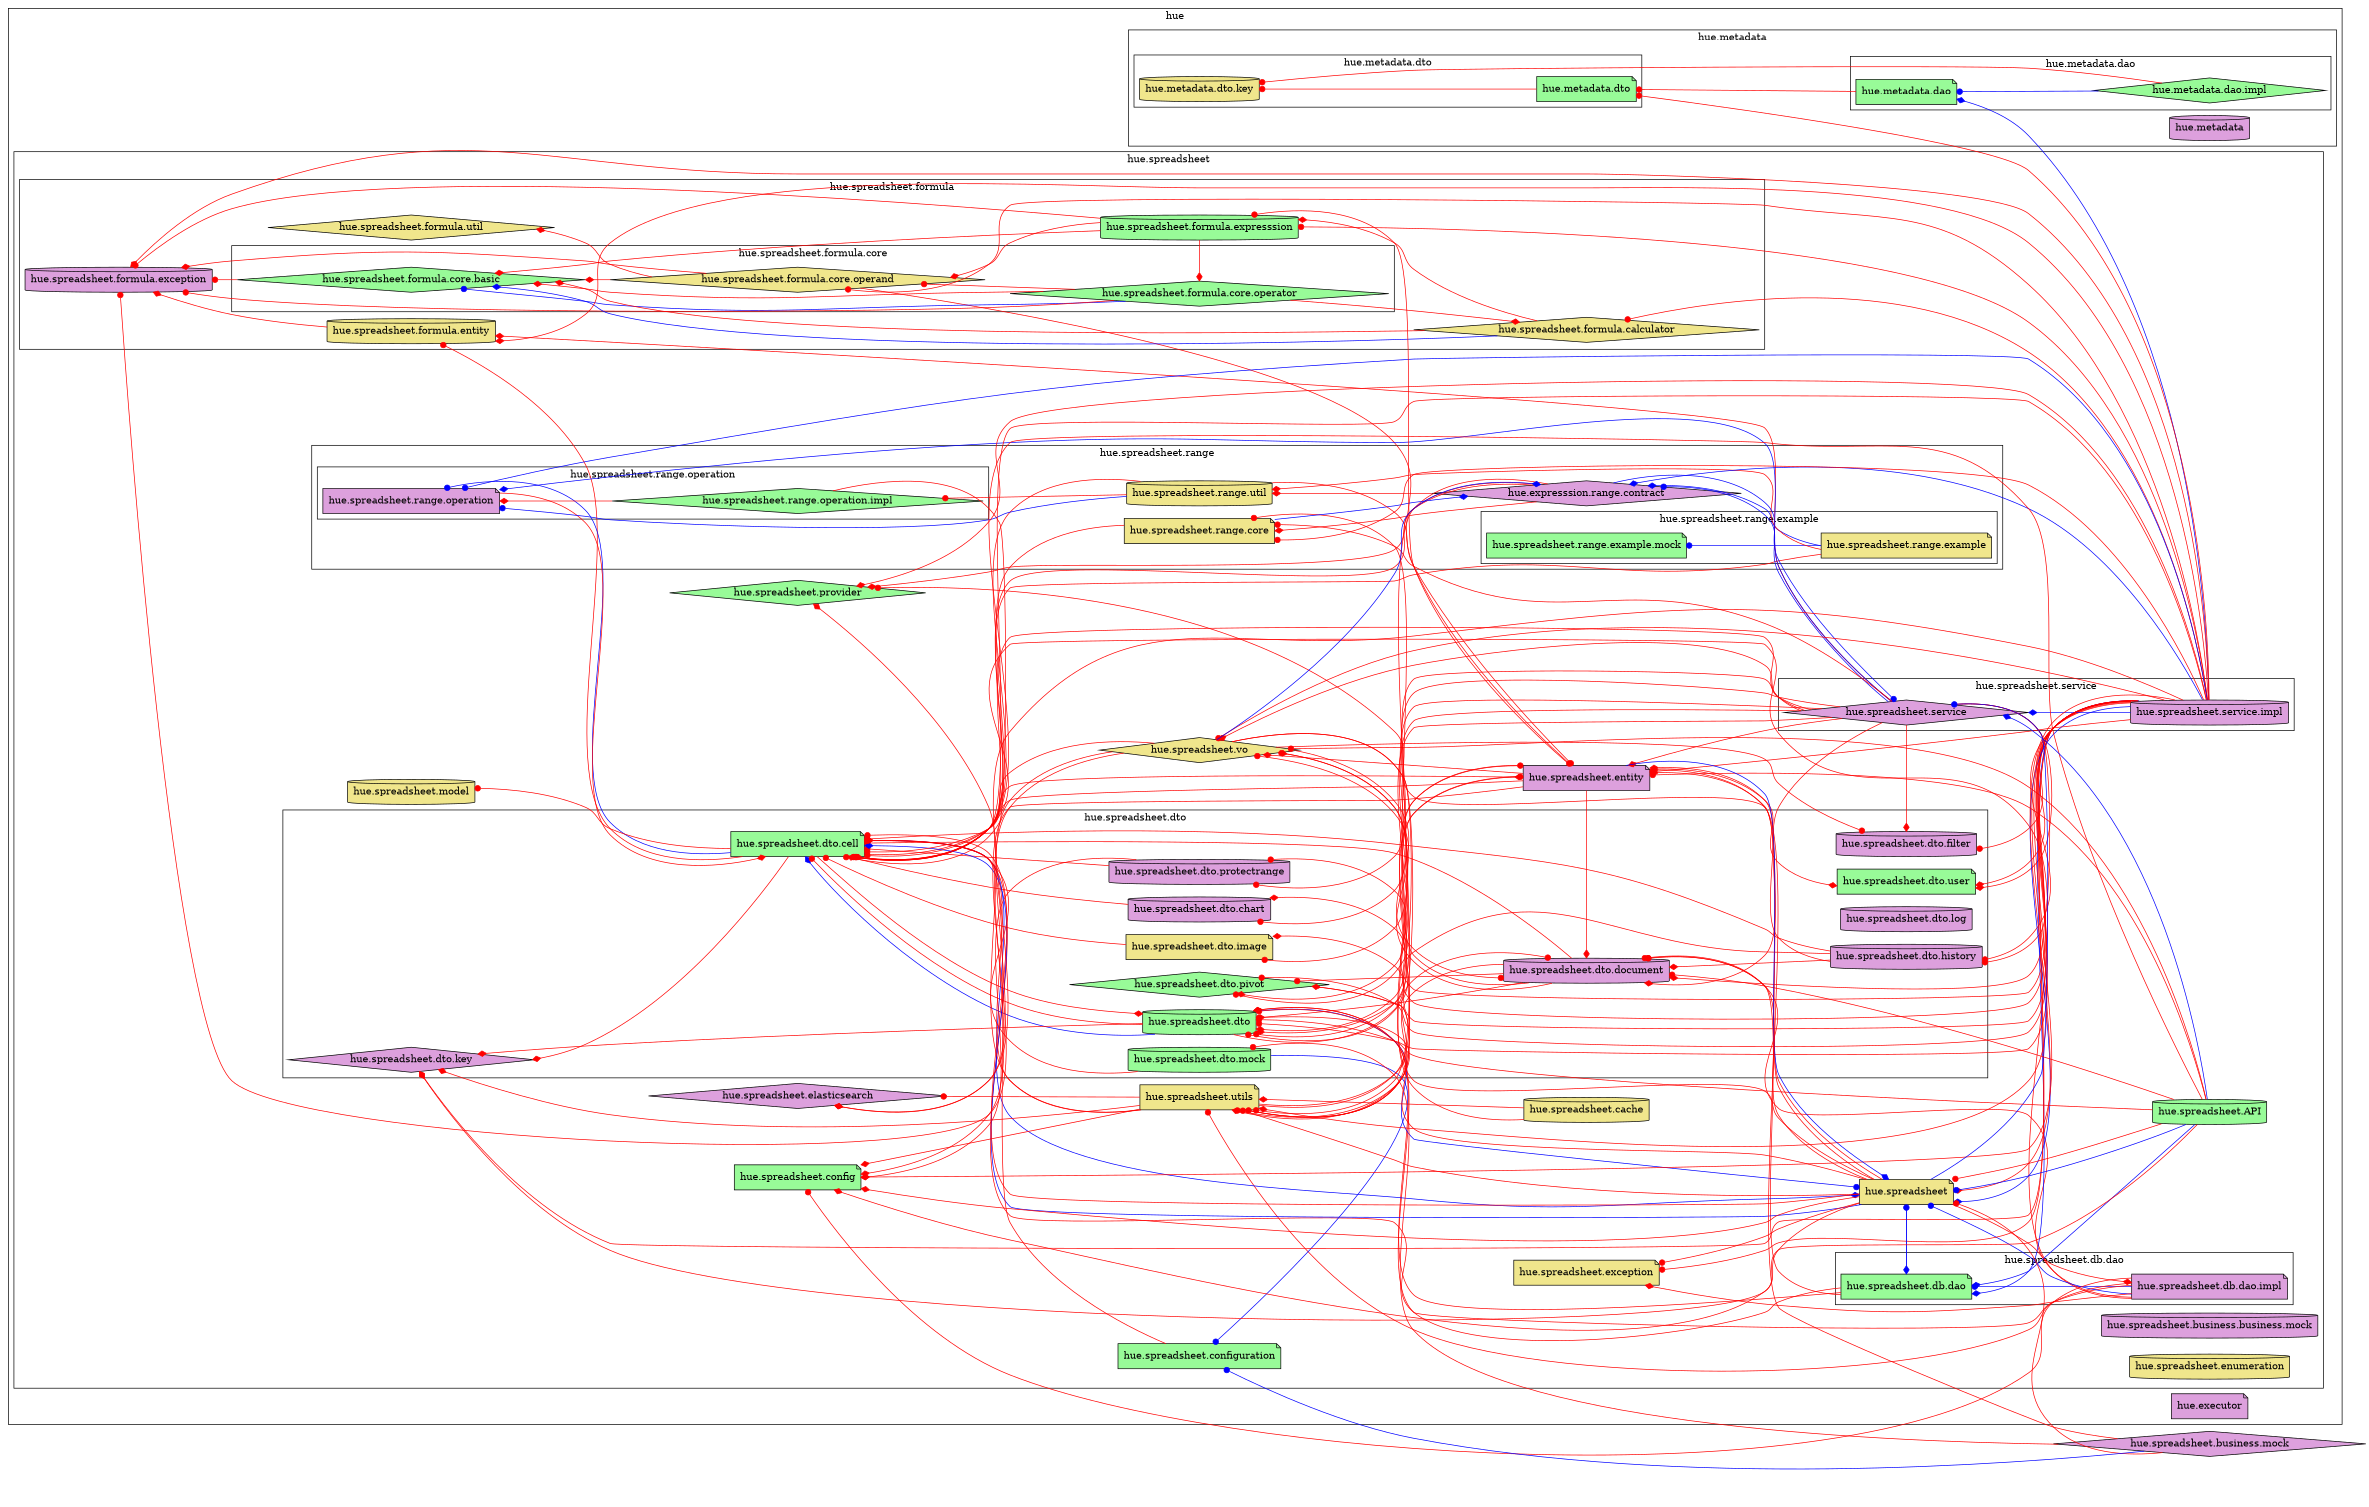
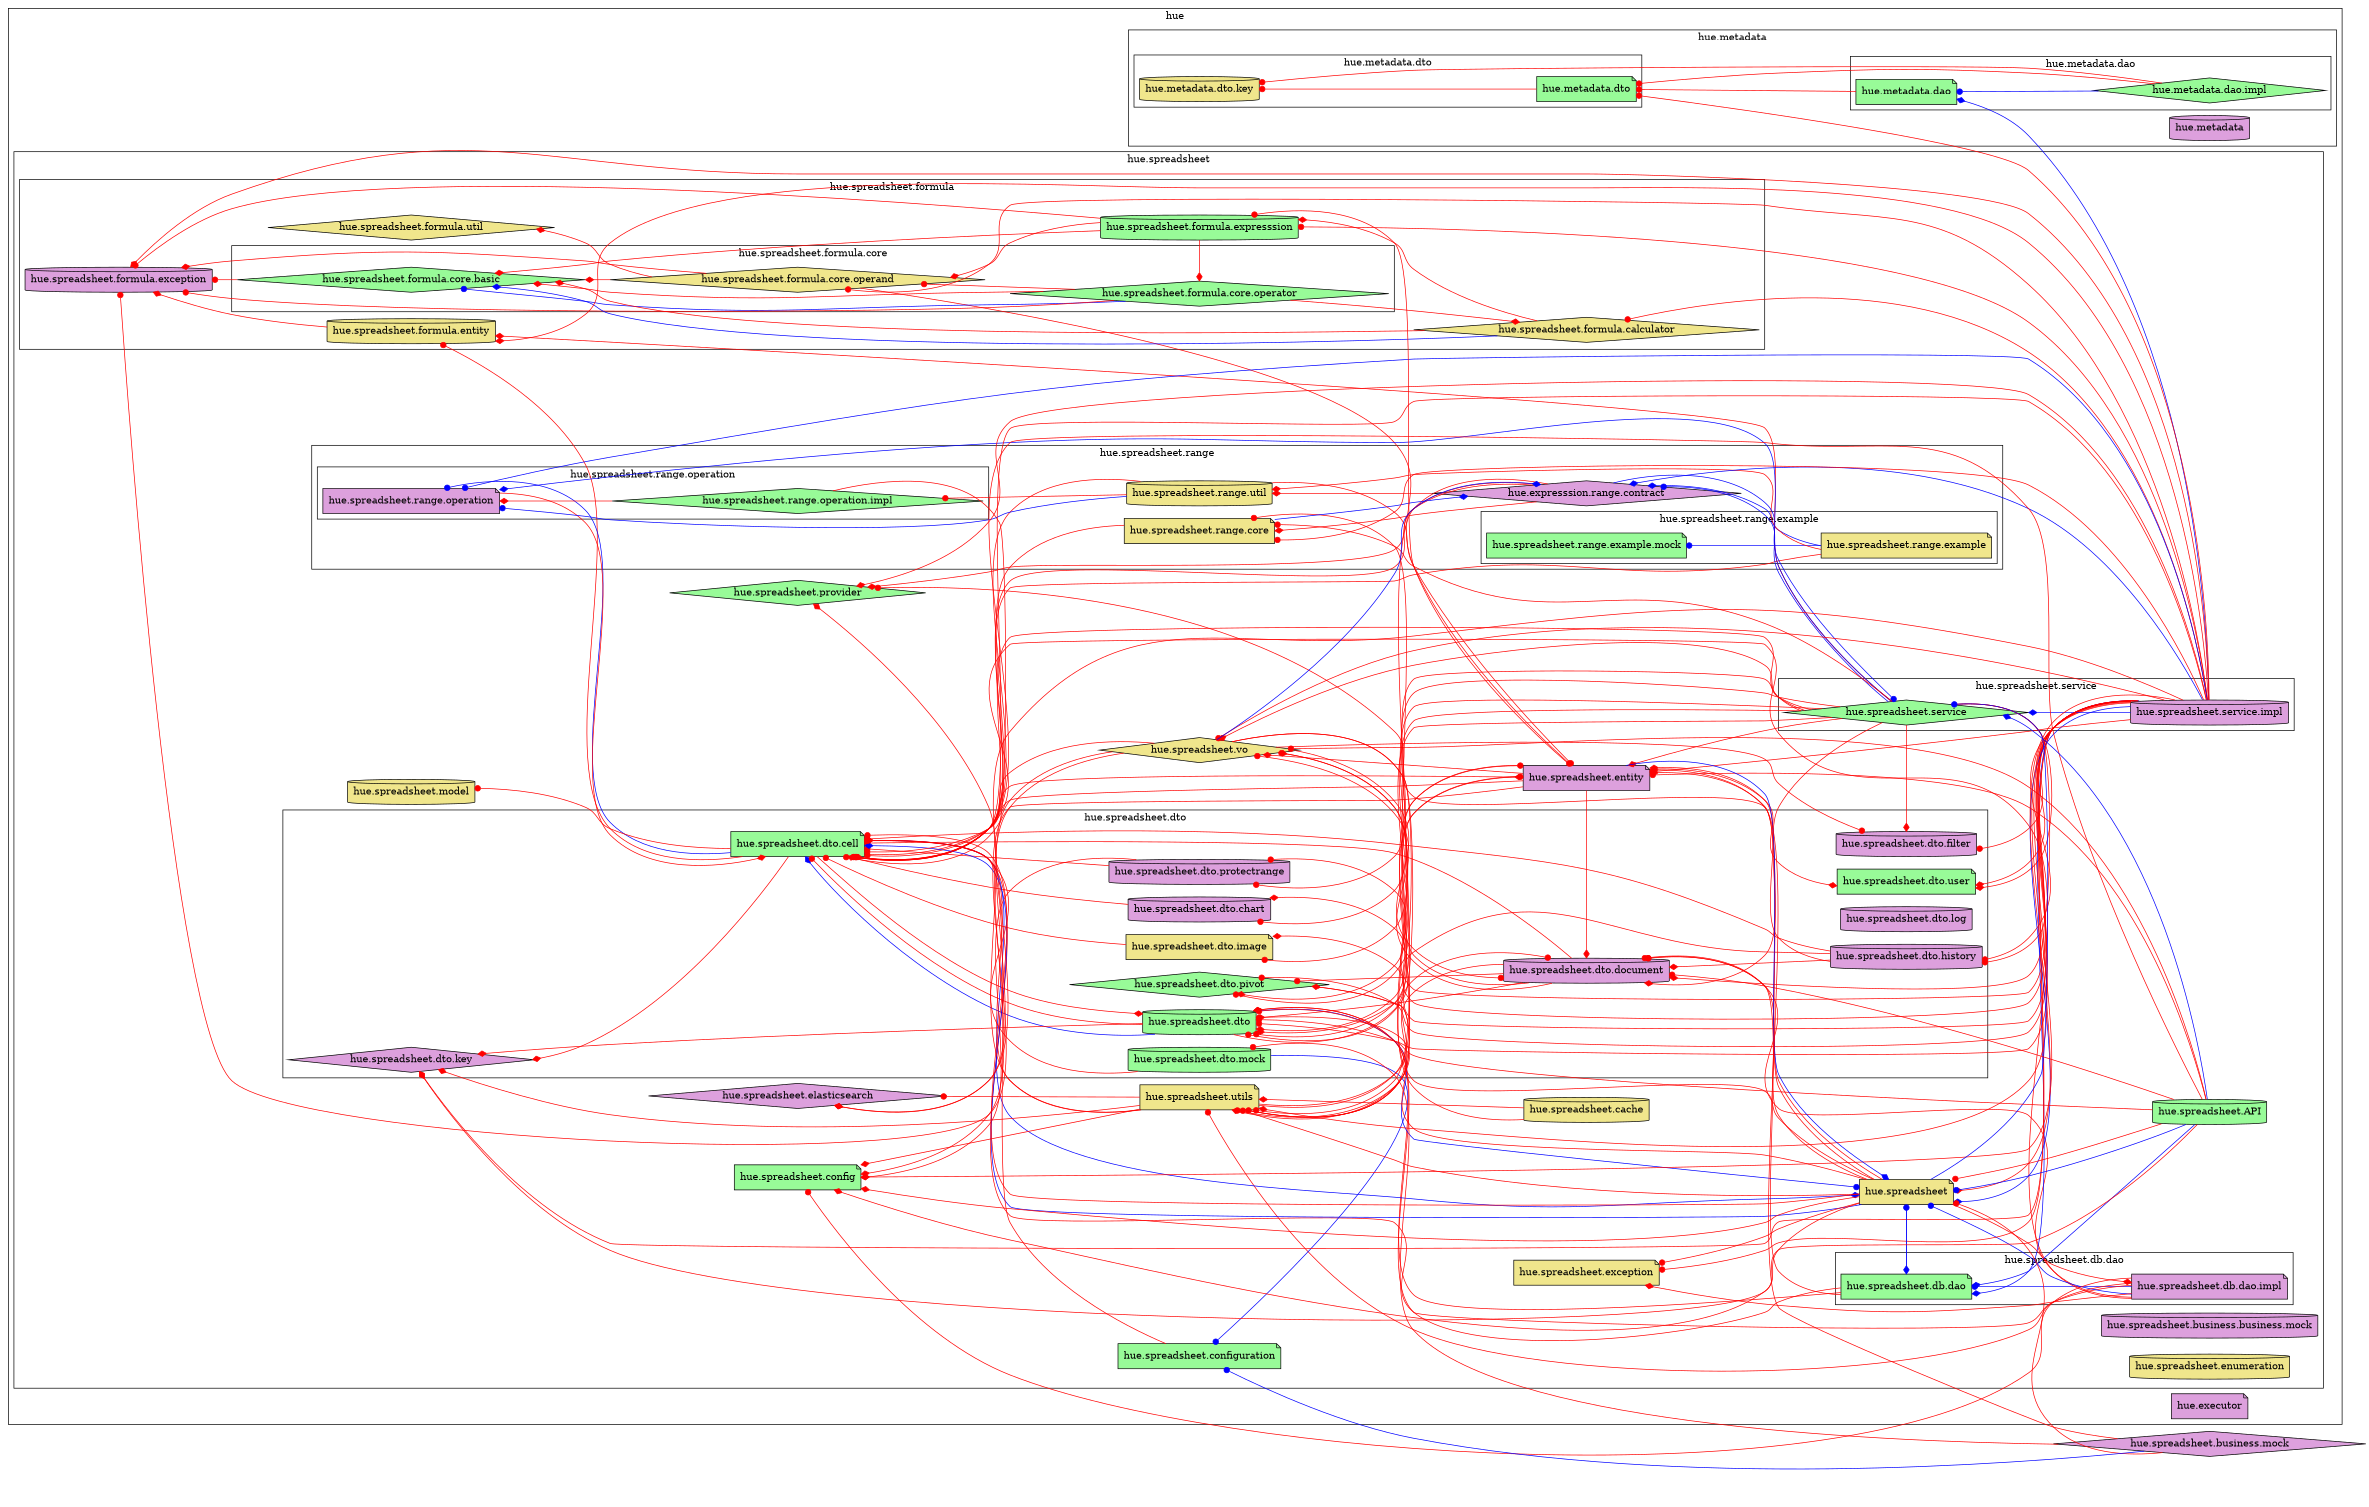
none -> (1821, 71)
(1906, 713) -> (1906, 713)
